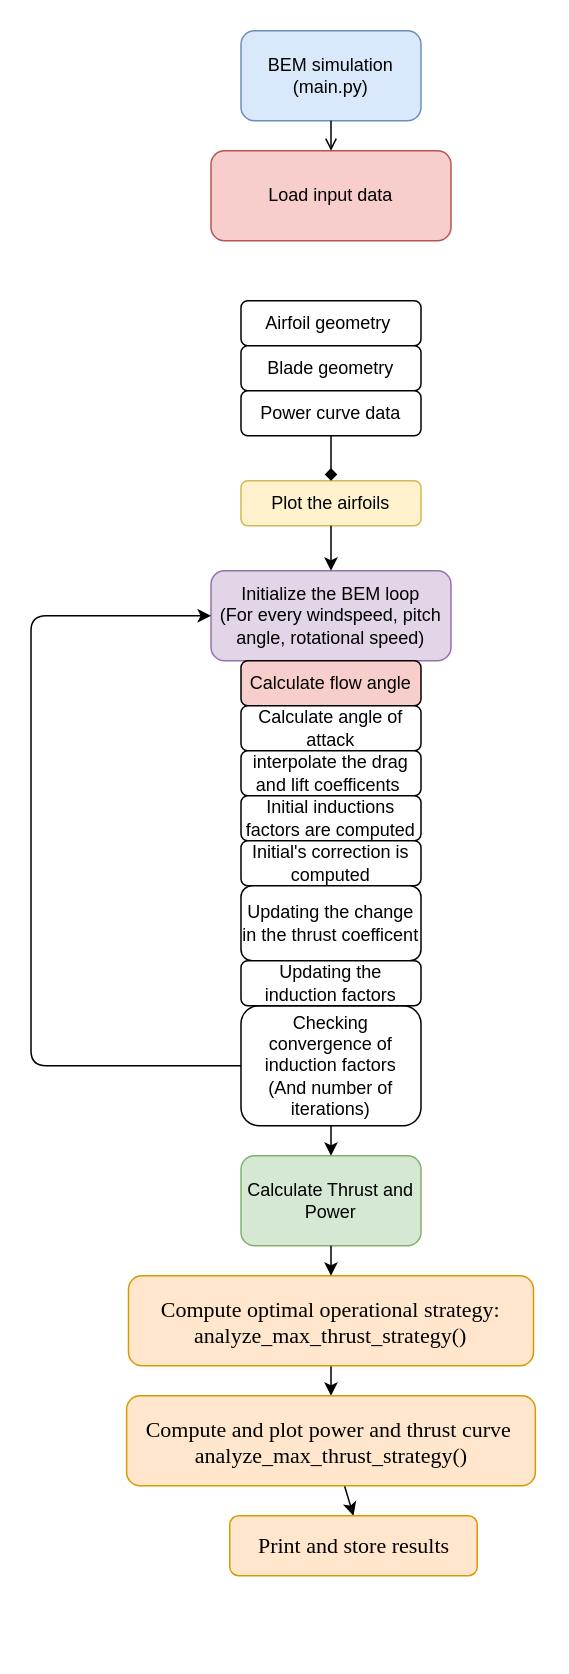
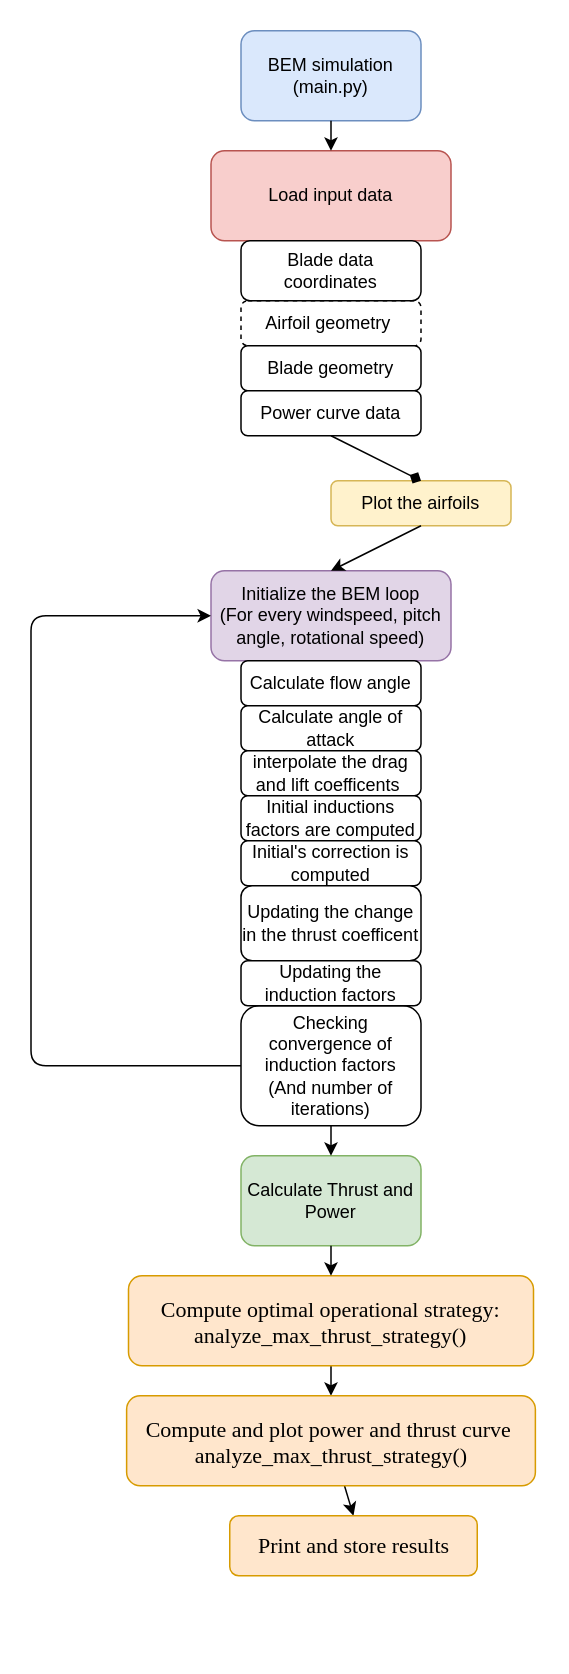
(331, 141) -> (331, 139)
none -> (331, 271)
(331, 323) -> (331, 323)
(331, 503) -> (421, 503)
(331, 683) -> (331, 683)
